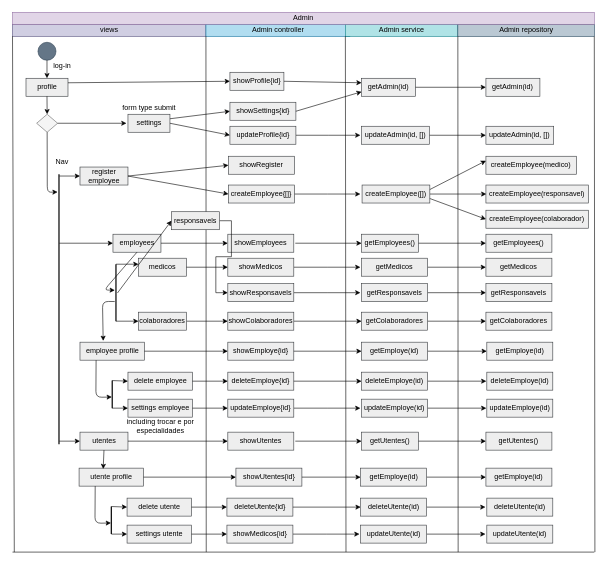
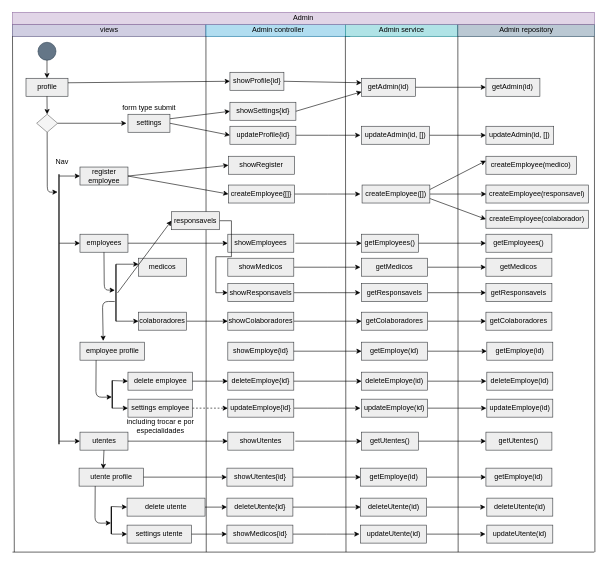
(62, 66) -> none
(137, 243) -> (104, 243)
(222, 267) -> none
(222, 351) -> none
(208, 408) -> (208, 408)
(269, 477) -> (260, 477)
(159, 507) -> (166, 507)
